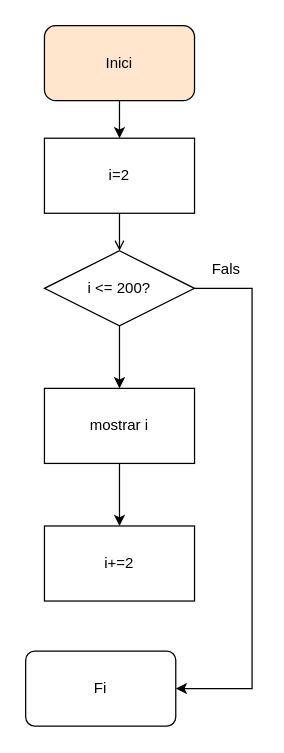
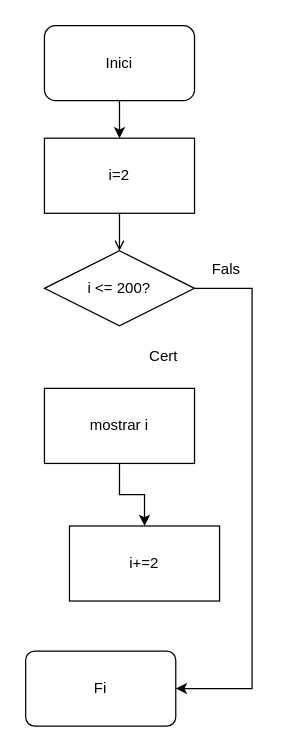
(119, 63) -> (119, 63)
(119, 353) -> none
none -> (163, 357)
(119, 563) -> (144, 563)
